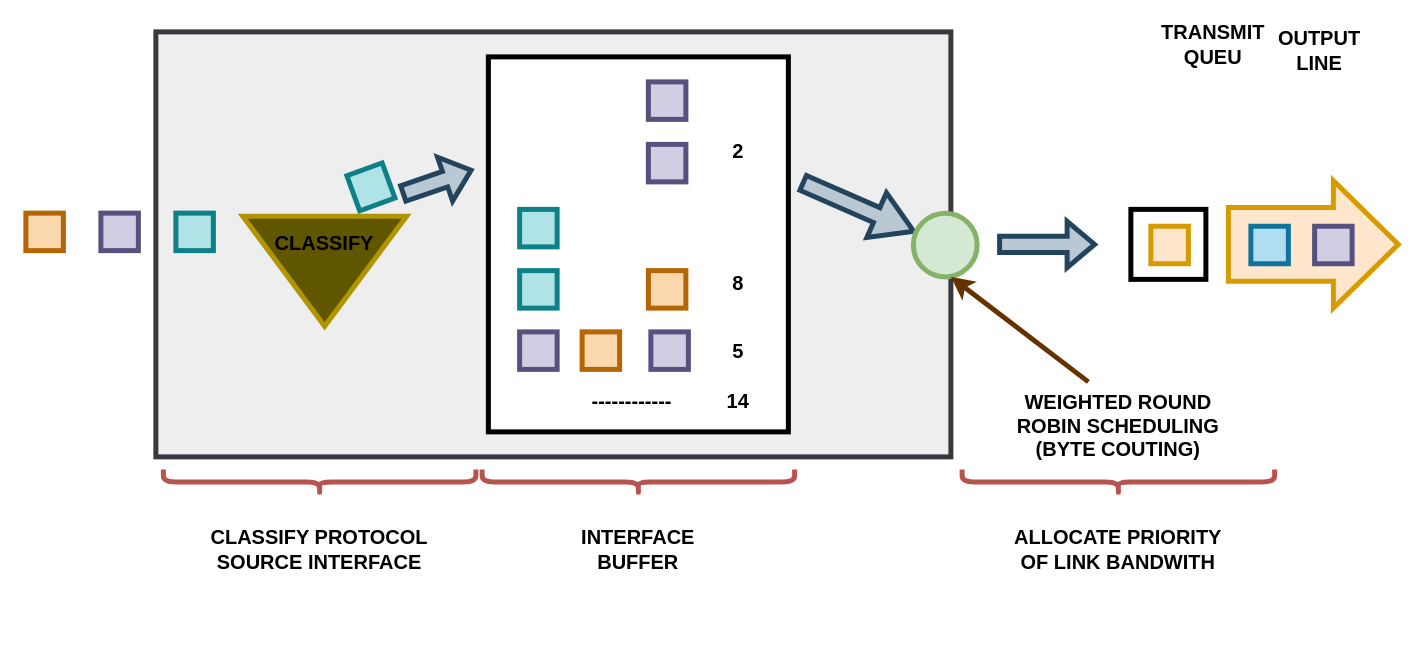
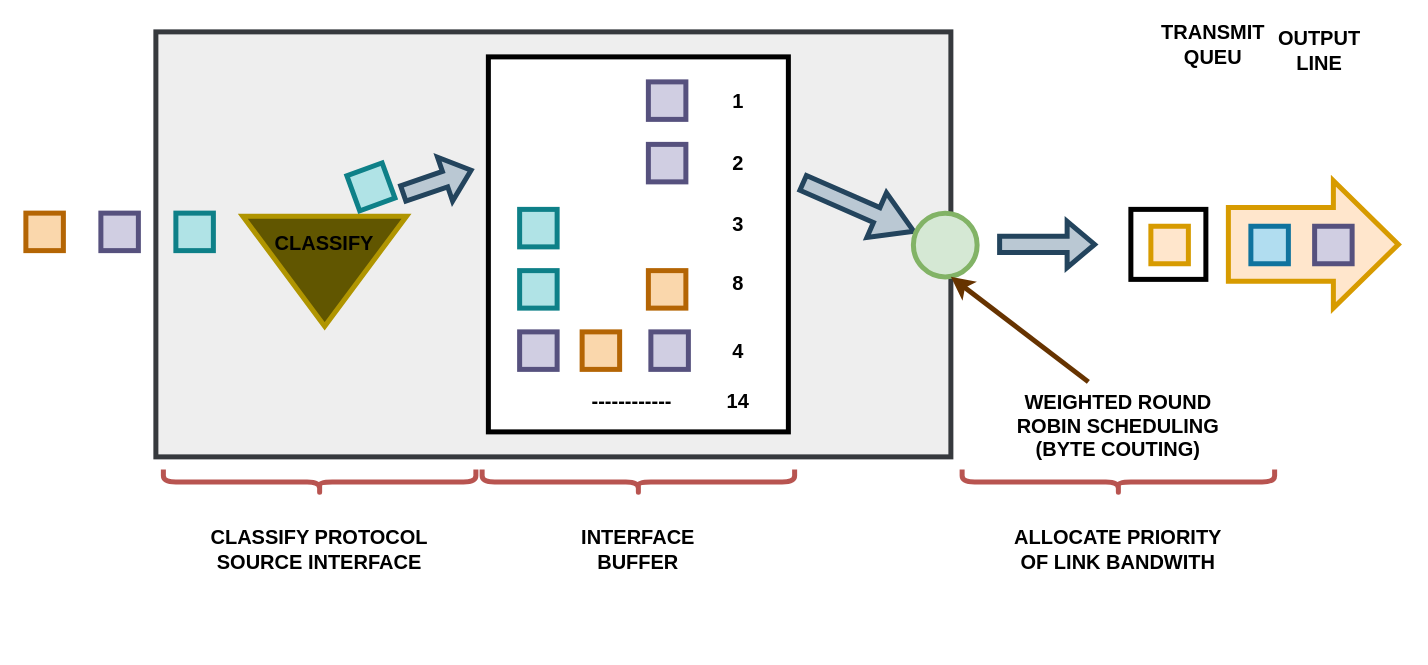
none -> (738, 101)
(738, 151) -> (738, 163)
none -> (738, 224)
(738, 351) -> (738, 351)
